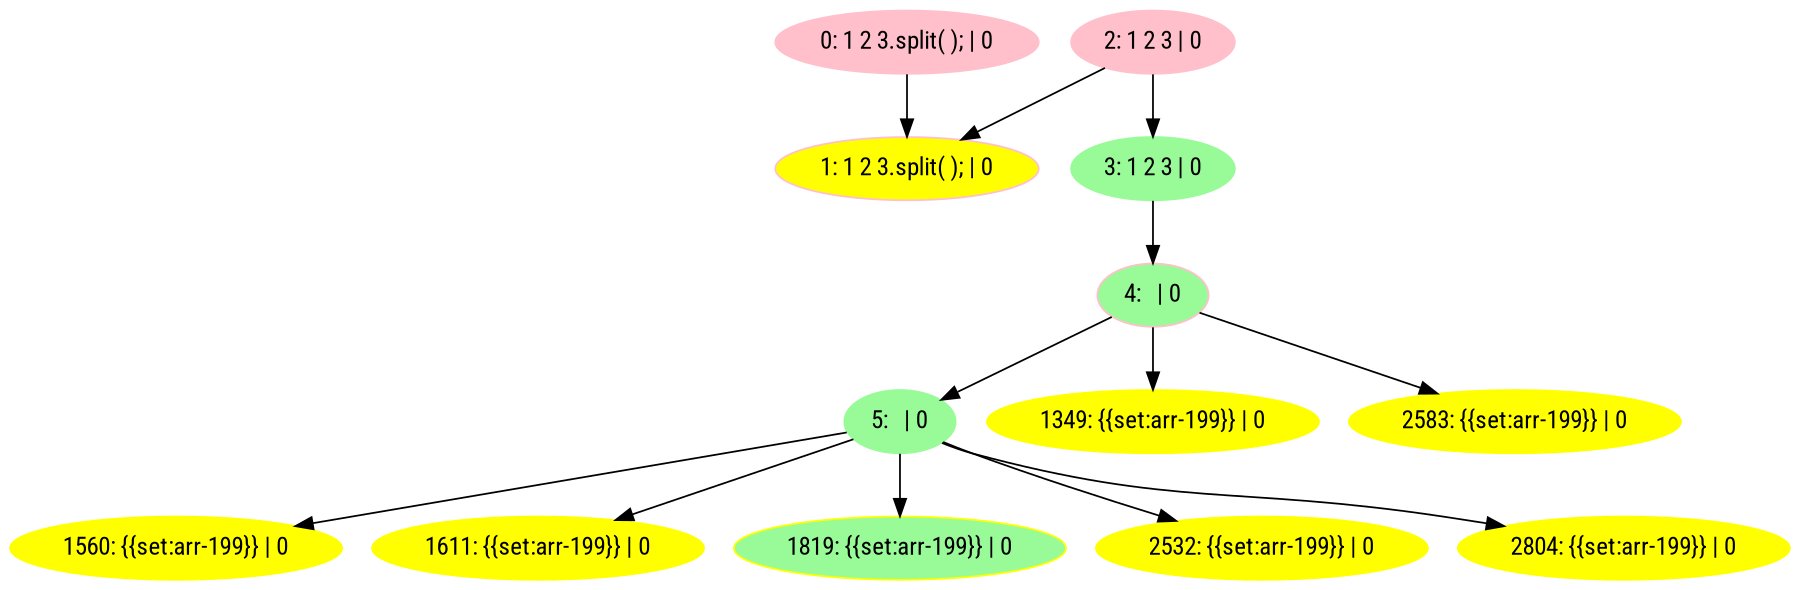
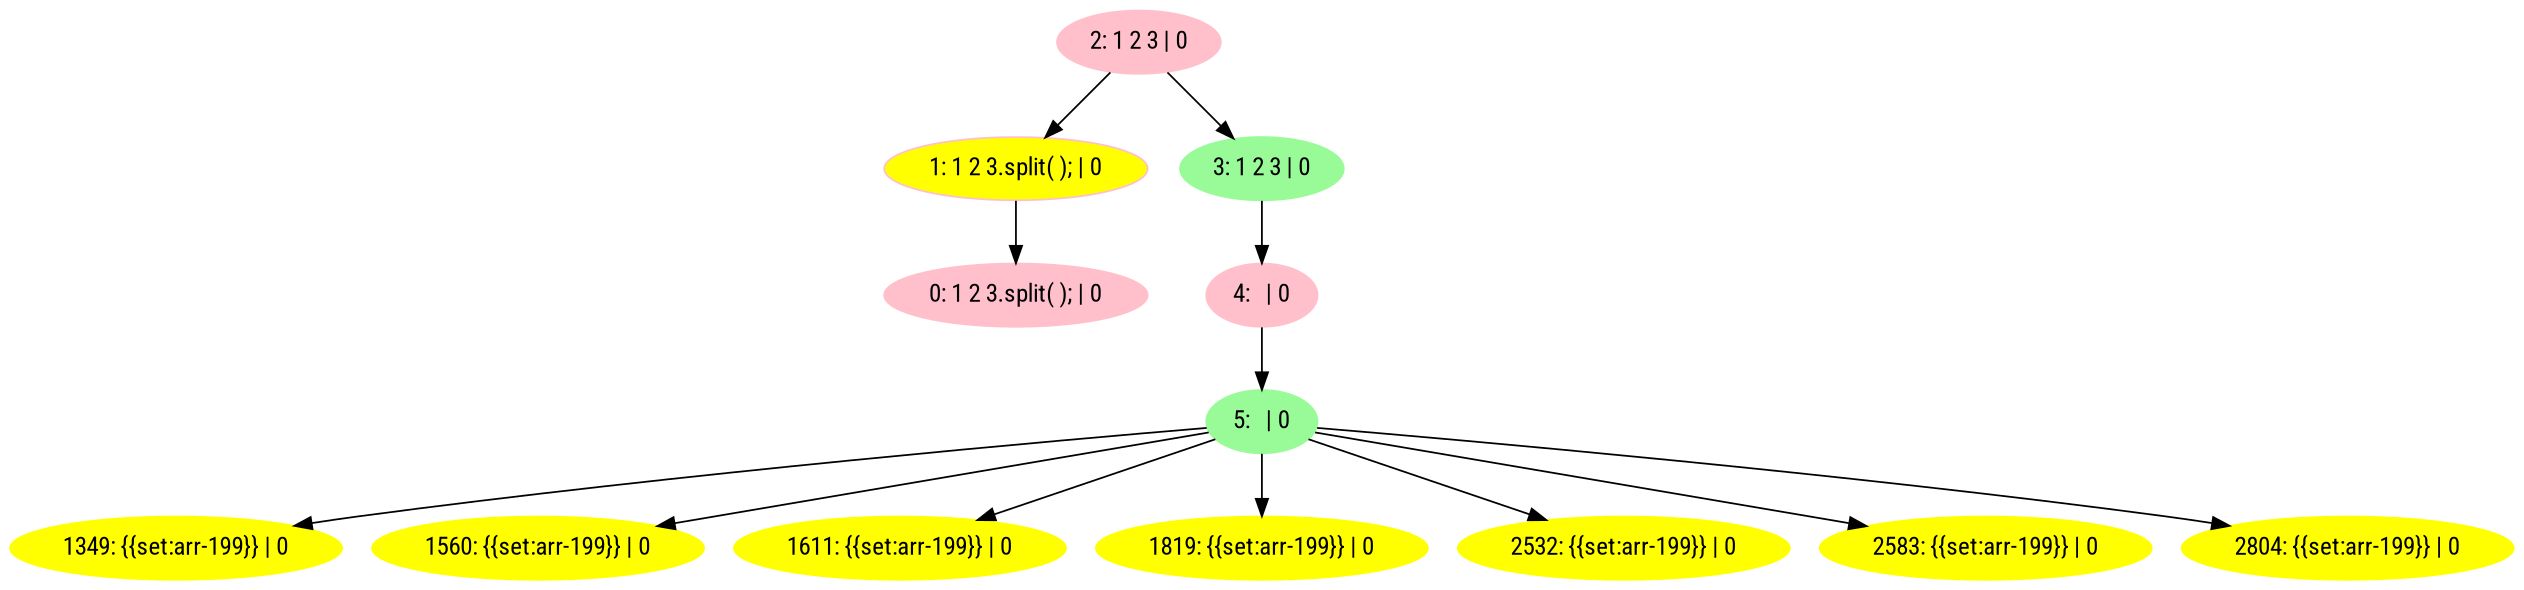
(907, 97) -> (1016, 223)
(1153, 295) -> (1262, 295)
(1153, 350) -> (759, 470)
(1310, 350) -> (1582, 478)
(900, 548) -> (1262, 548)
